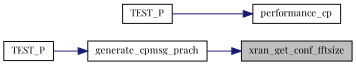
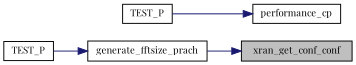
(147, 51) -> (147, 51)
(297, 51) -> (297, 51)
